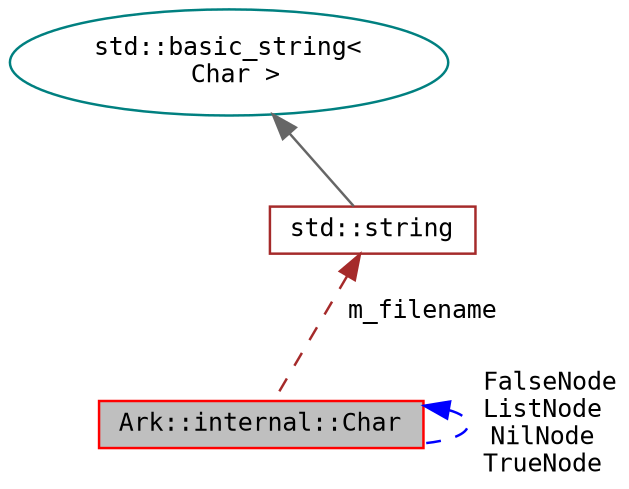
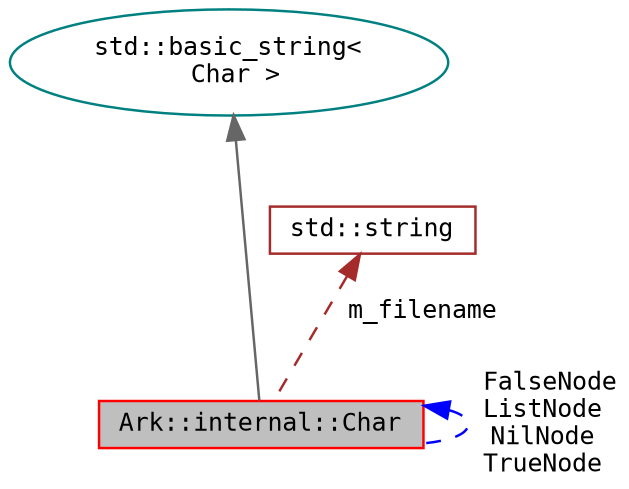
(322, 170) -> (248, 270)
